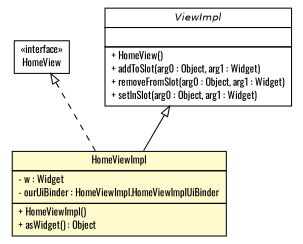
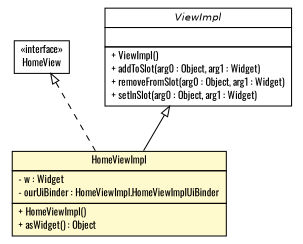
(137, 56) -> (135, 56)
